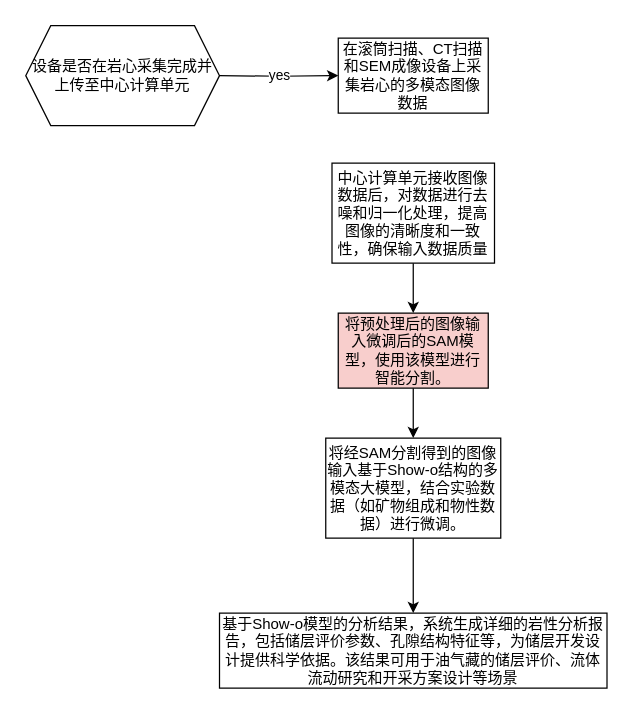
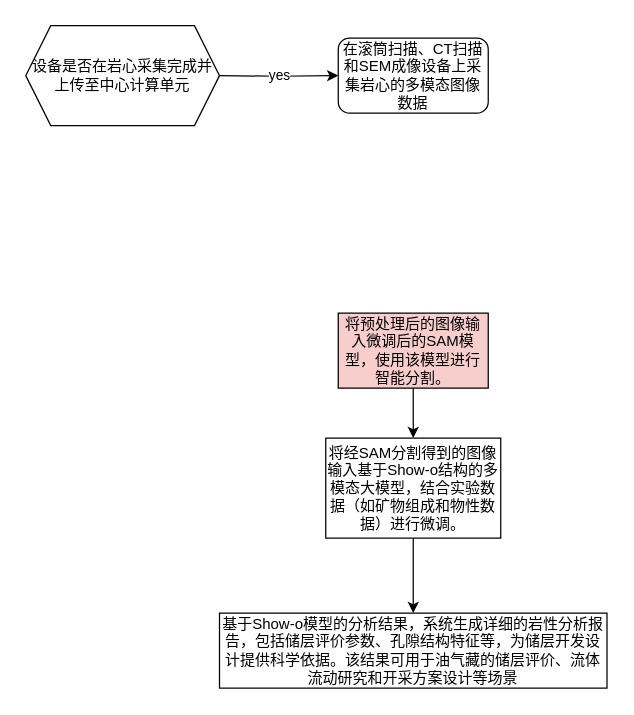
(413, 76) -> (413, 76)
(413, 213) -> none
(413, 284) -> none
